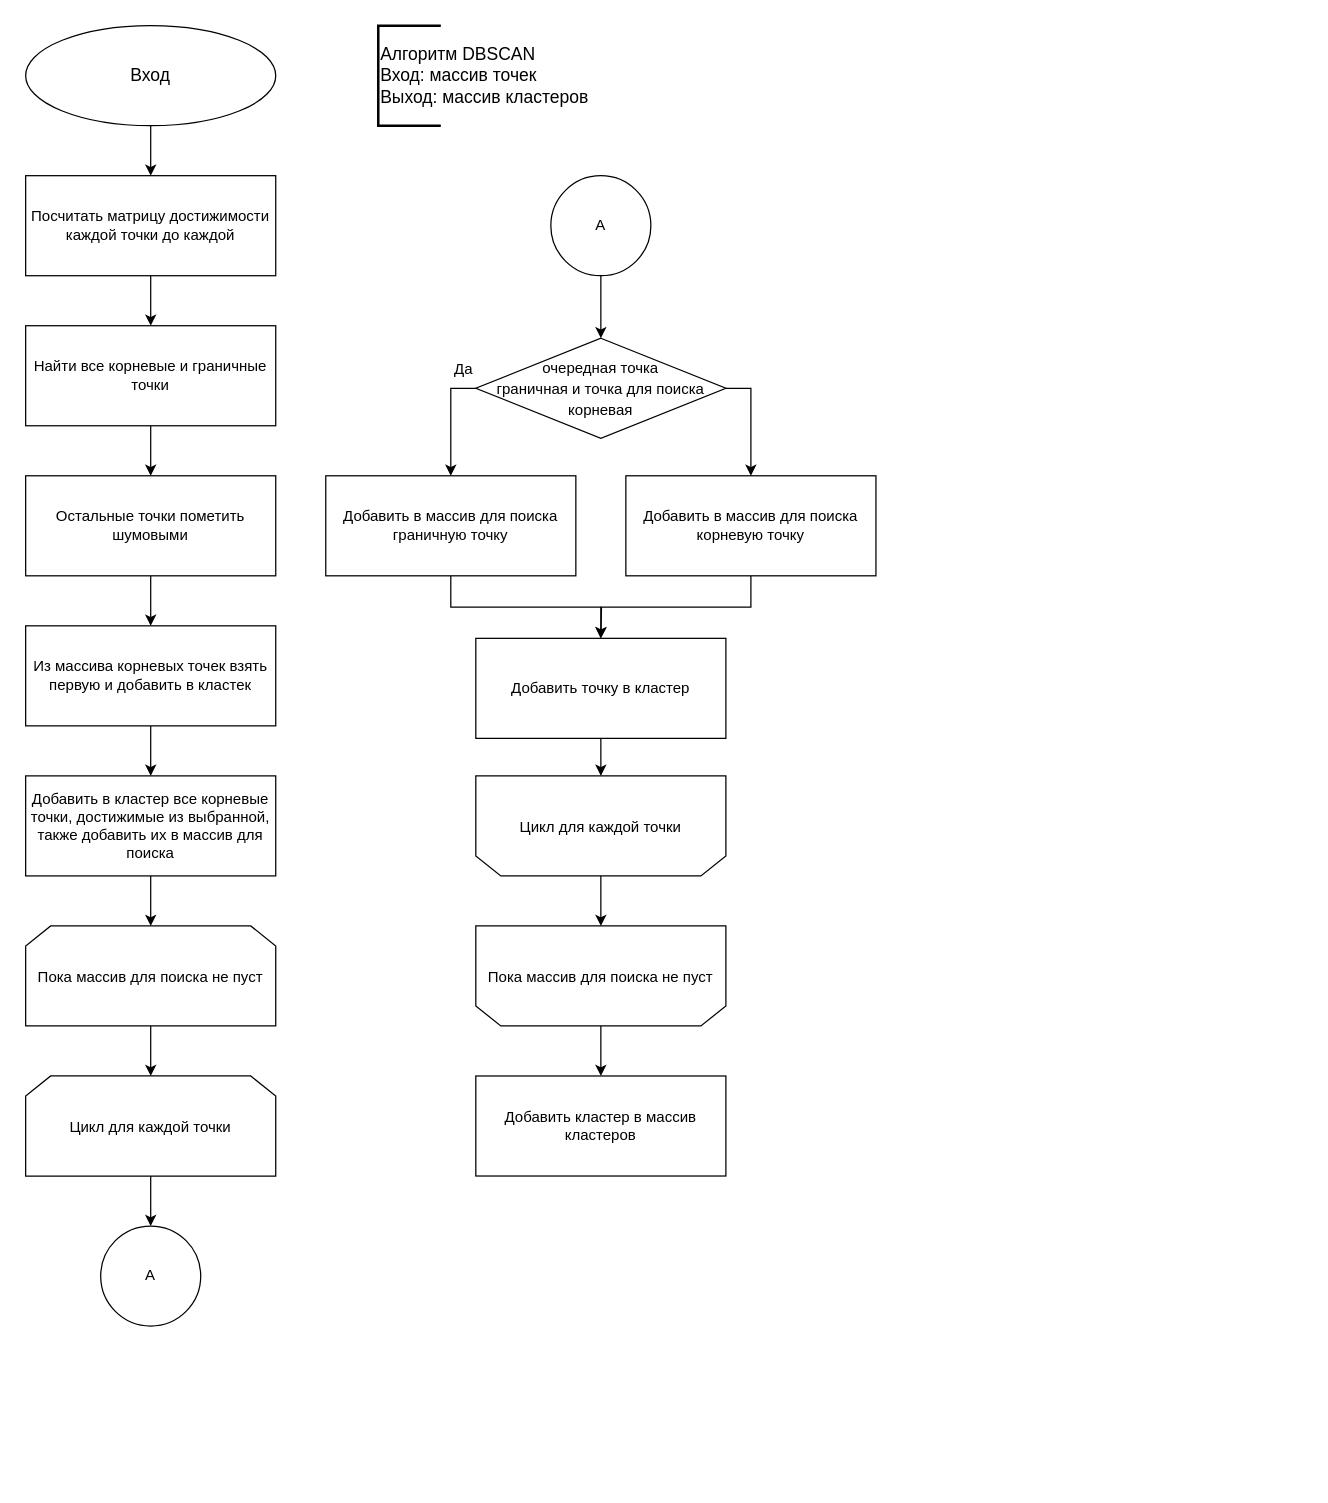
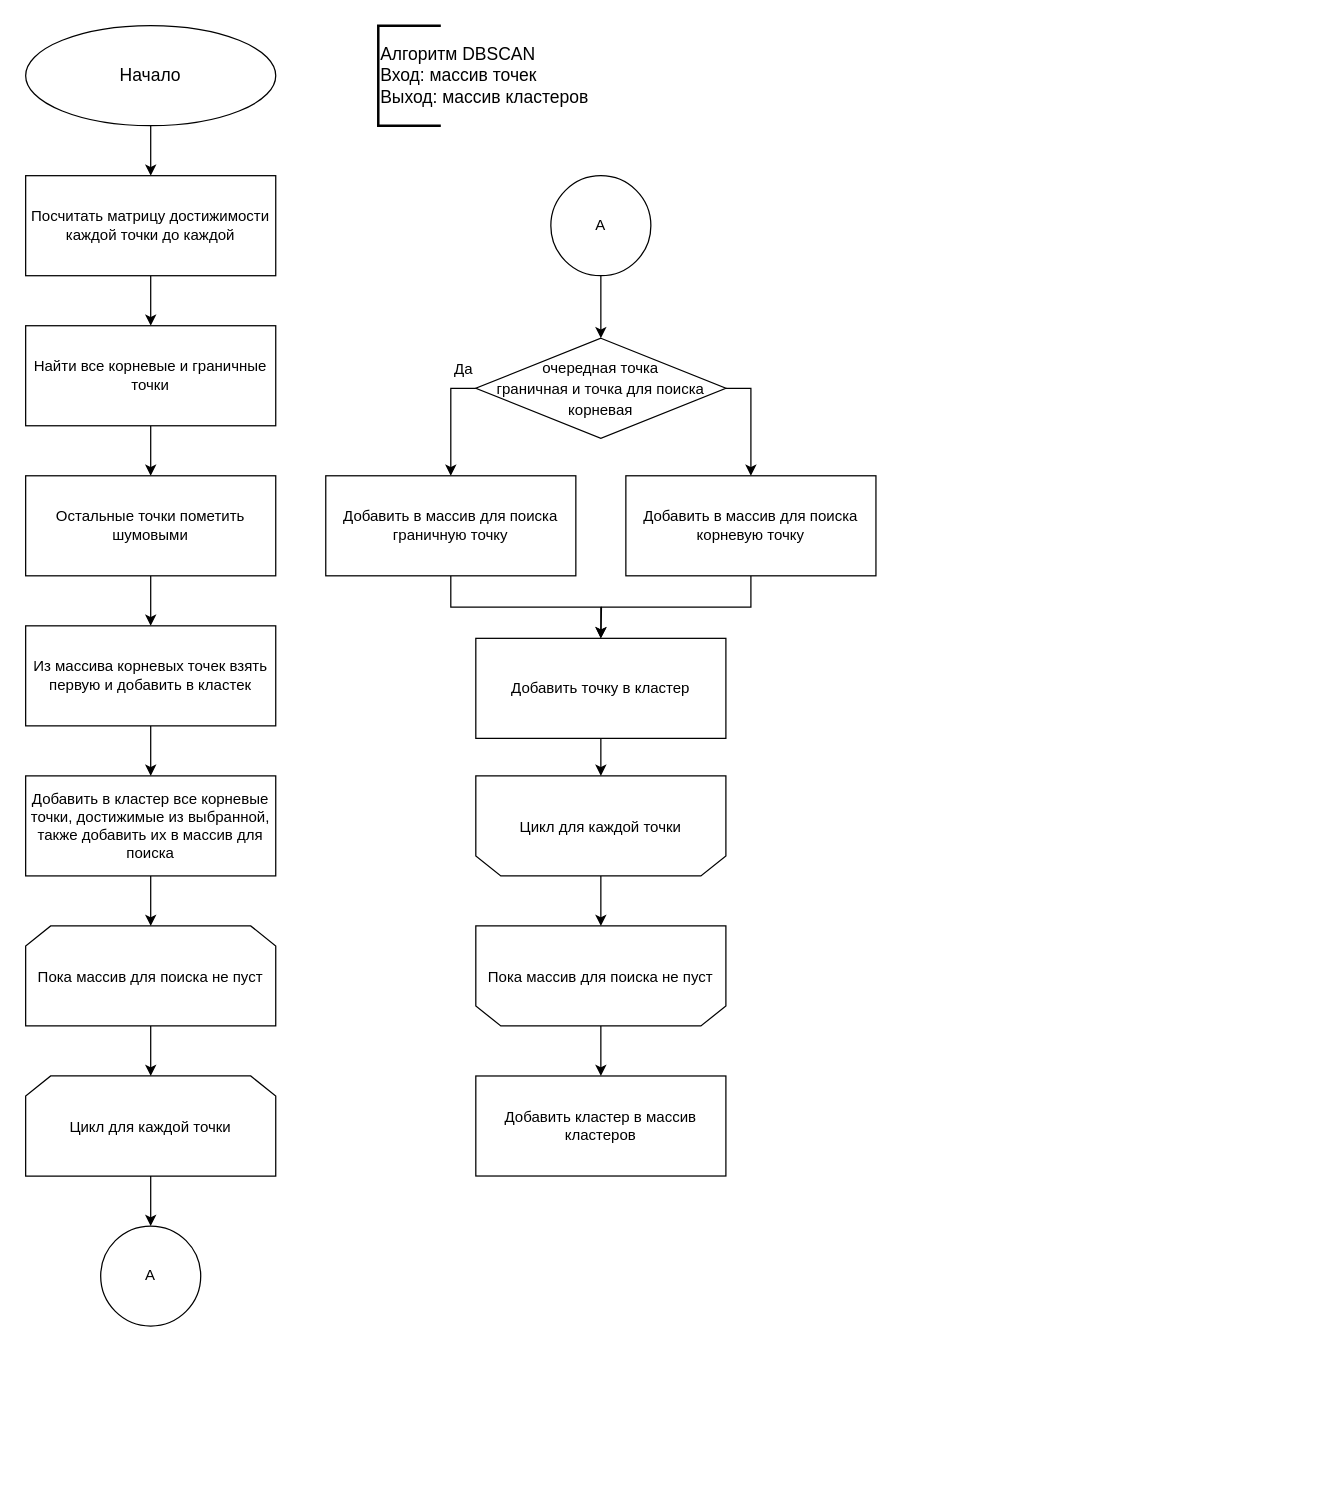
(151, 76) -> (151, 76)
